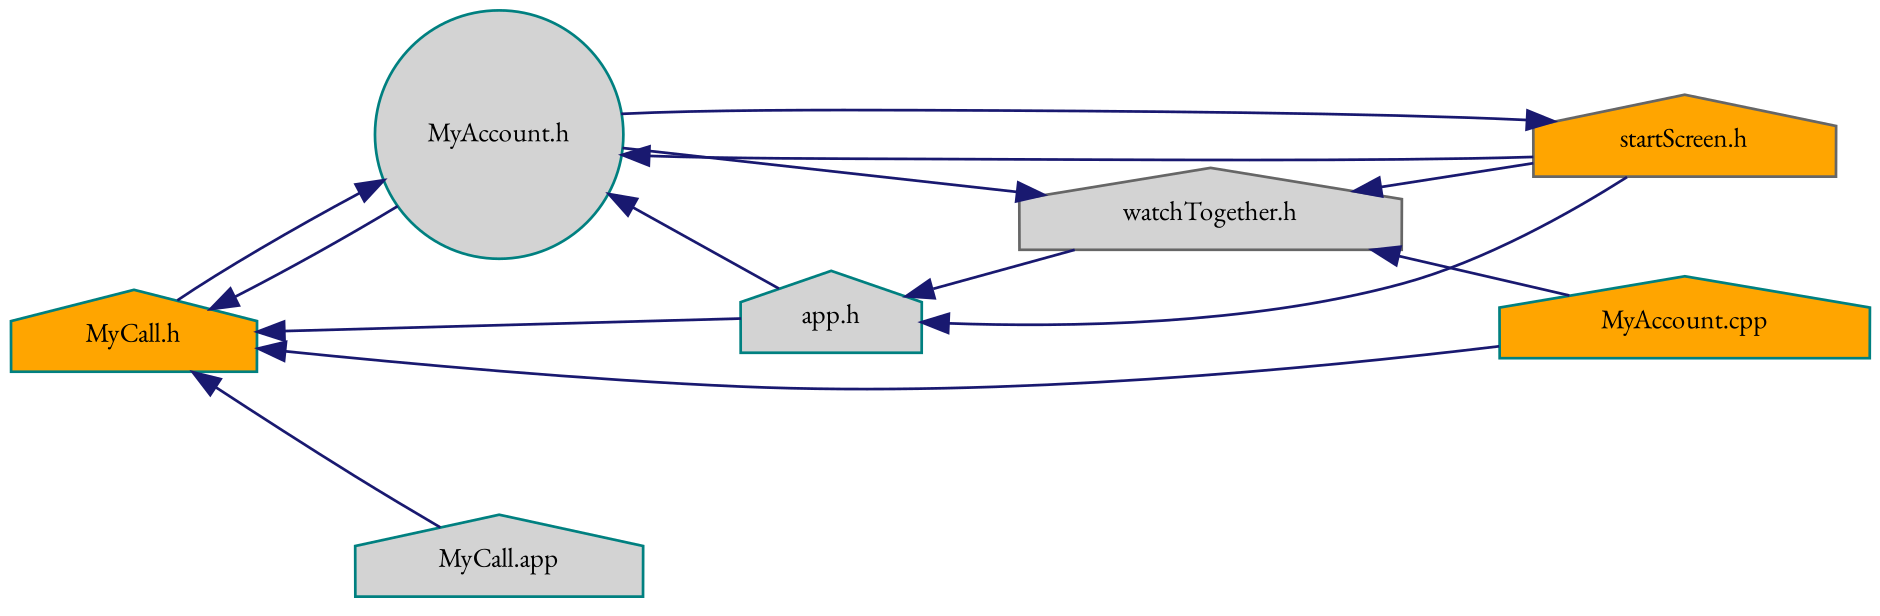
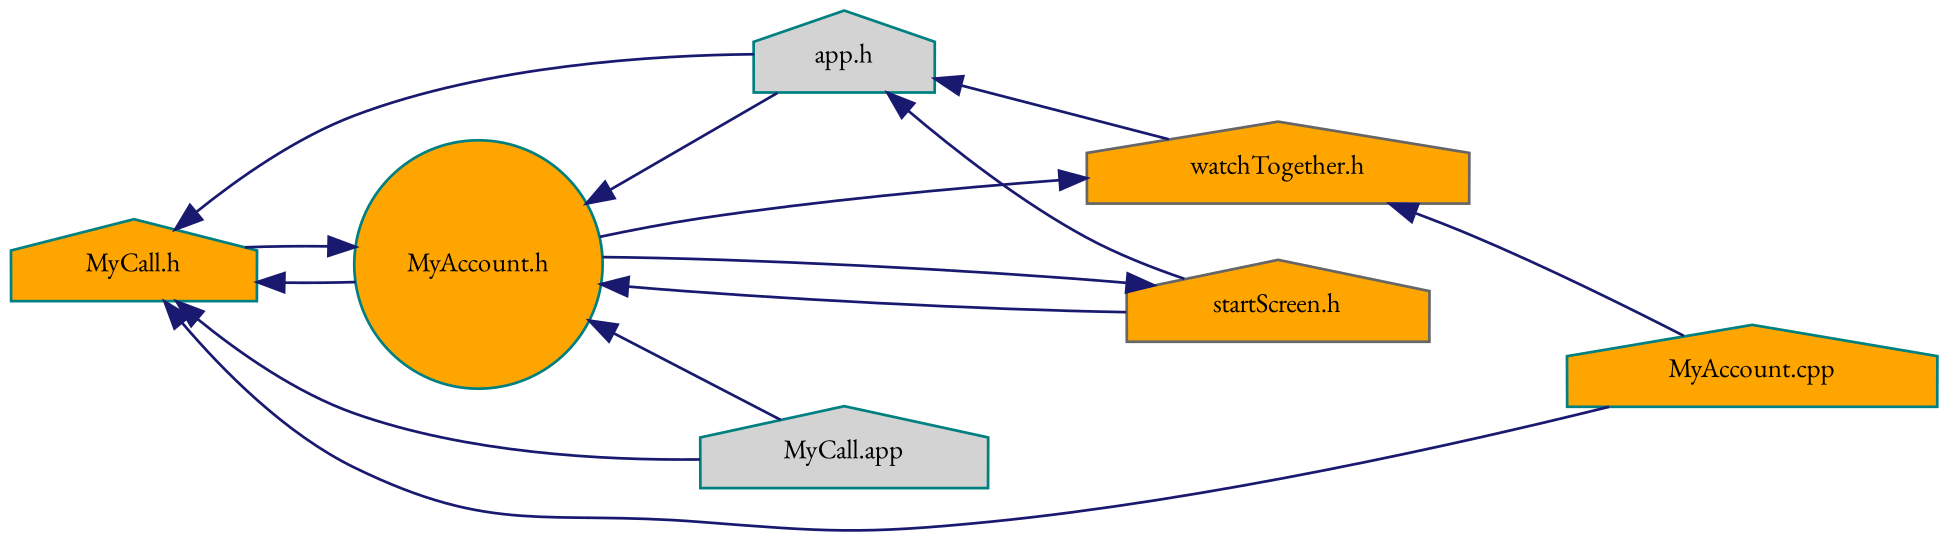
(499, 135) -> (478, 264)
(1457, 175) -> none
(1211, 213) -> (1278, 167)
none -> (697, 376)
